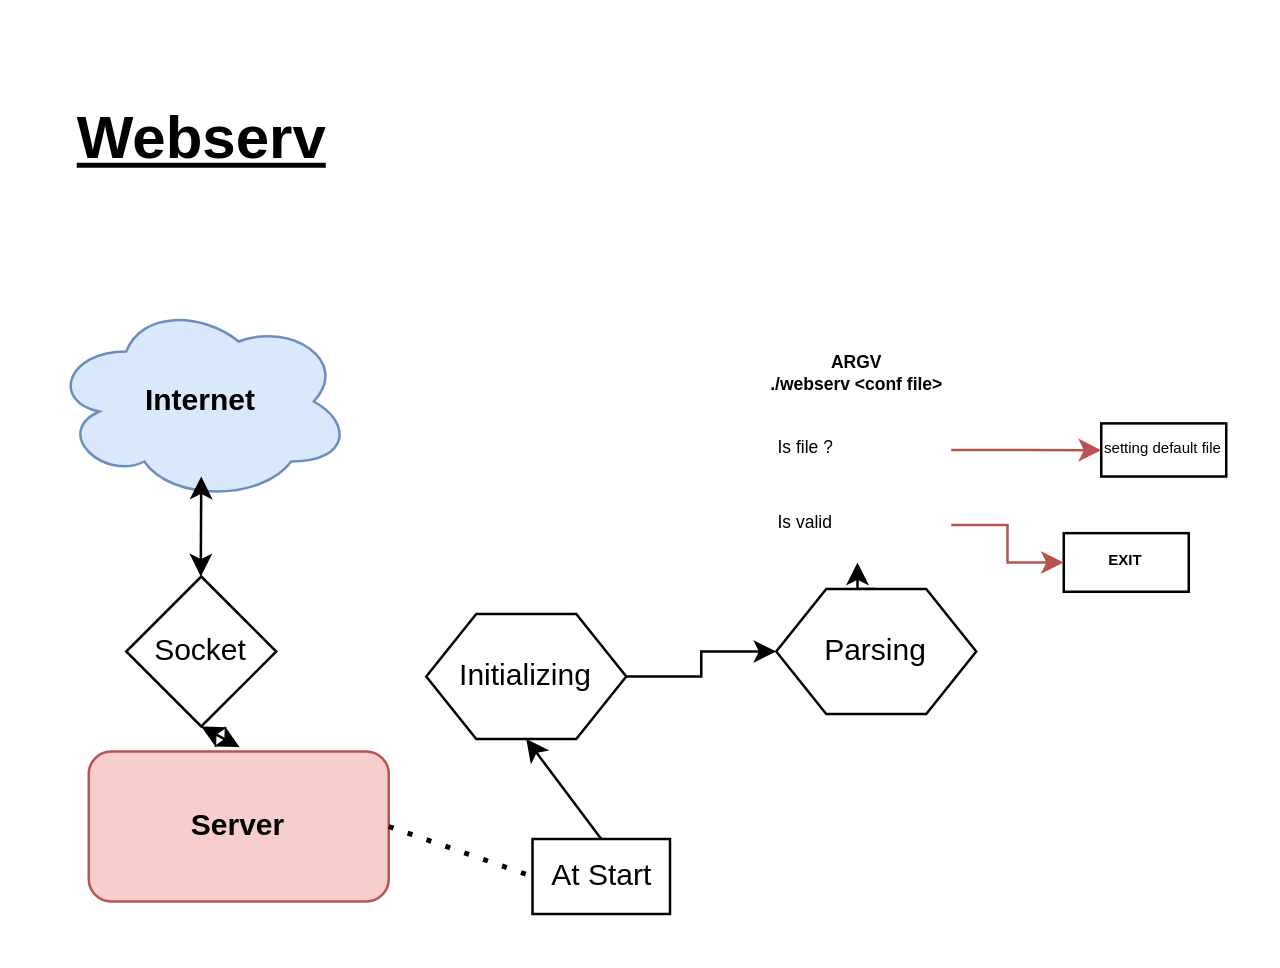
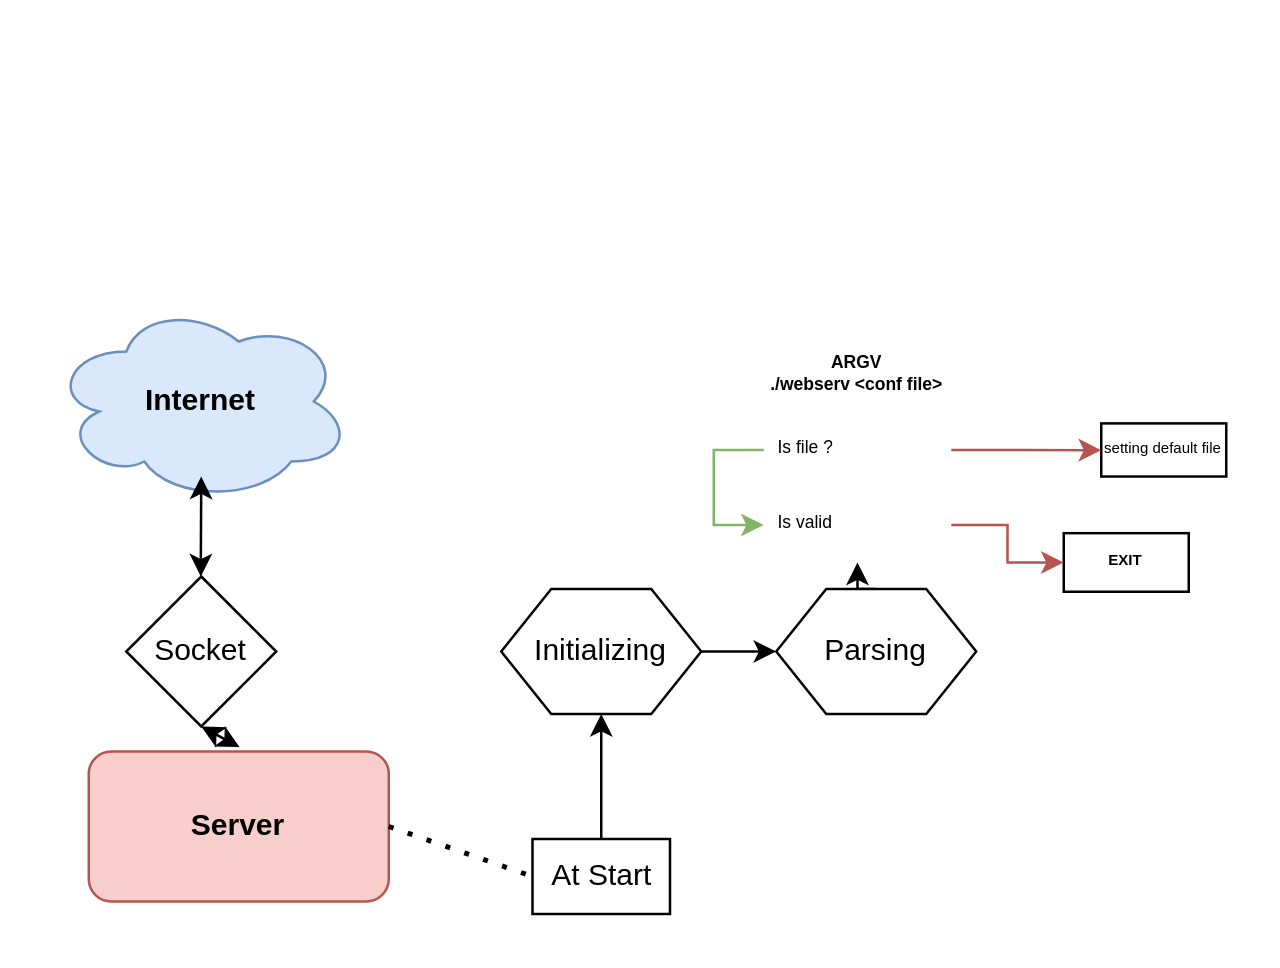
(201, 139) -> none
none -> (714, 479)
(526, 676) -> (601, 651)
